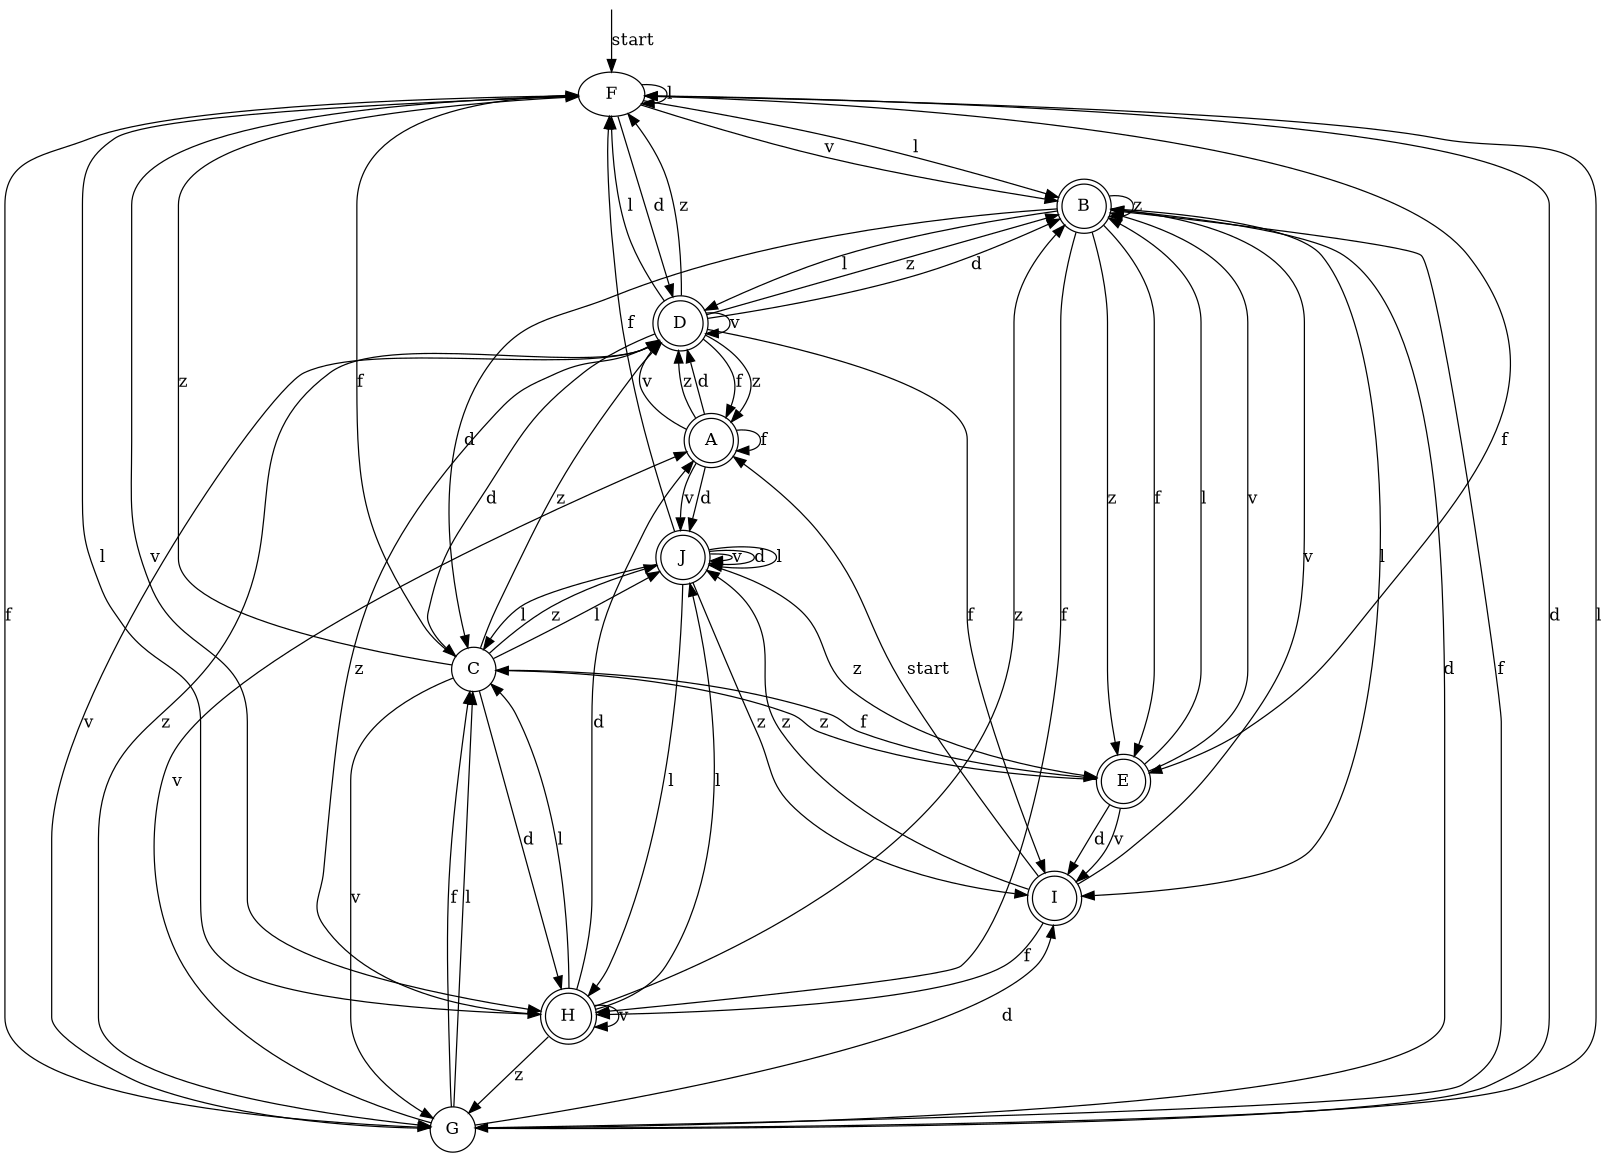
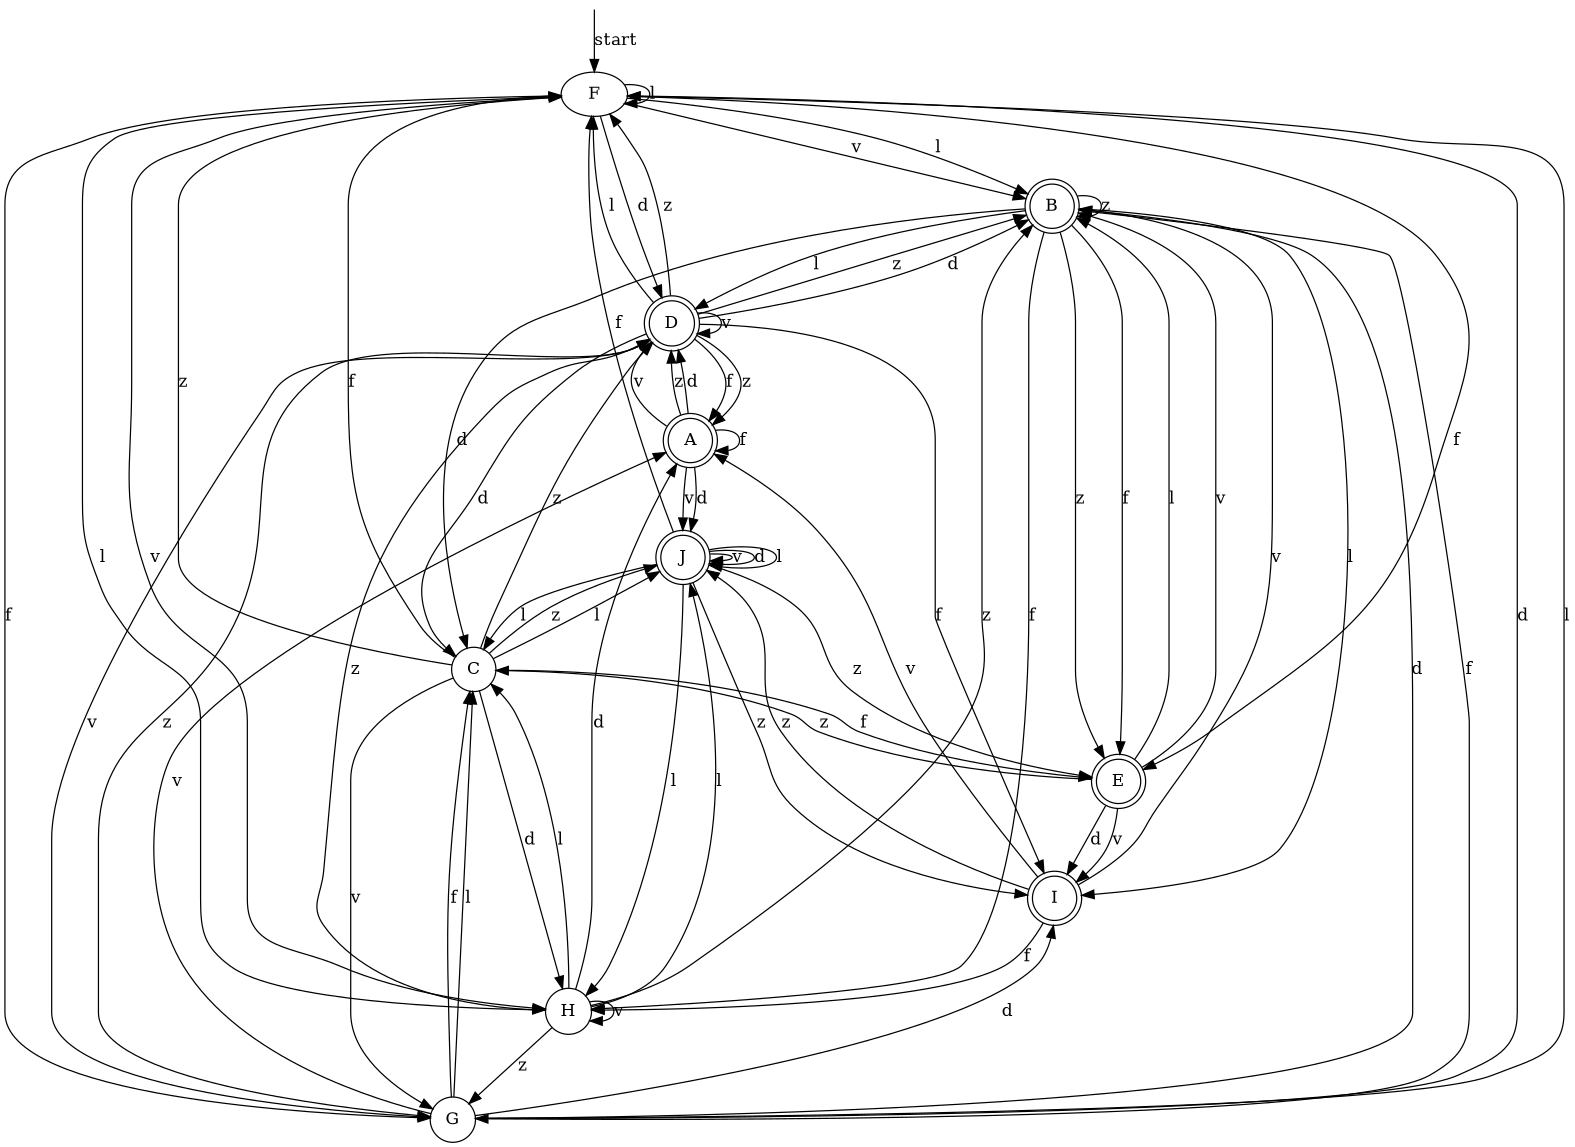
(928, 669) -> (911, 669)
(569, 1016) -> (569, 1011)
